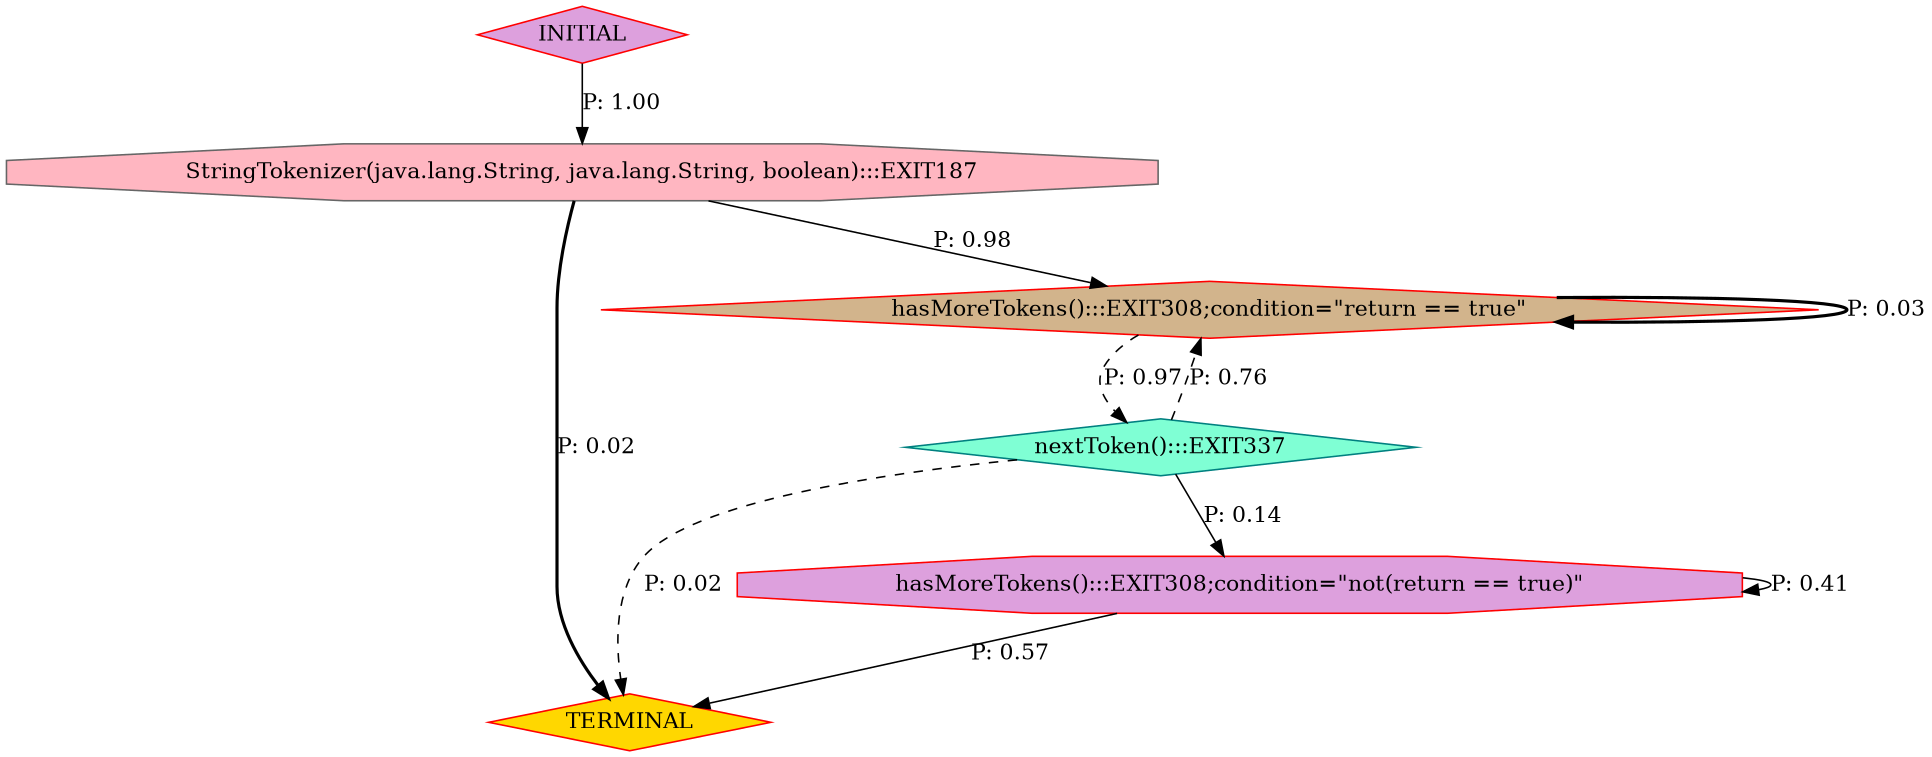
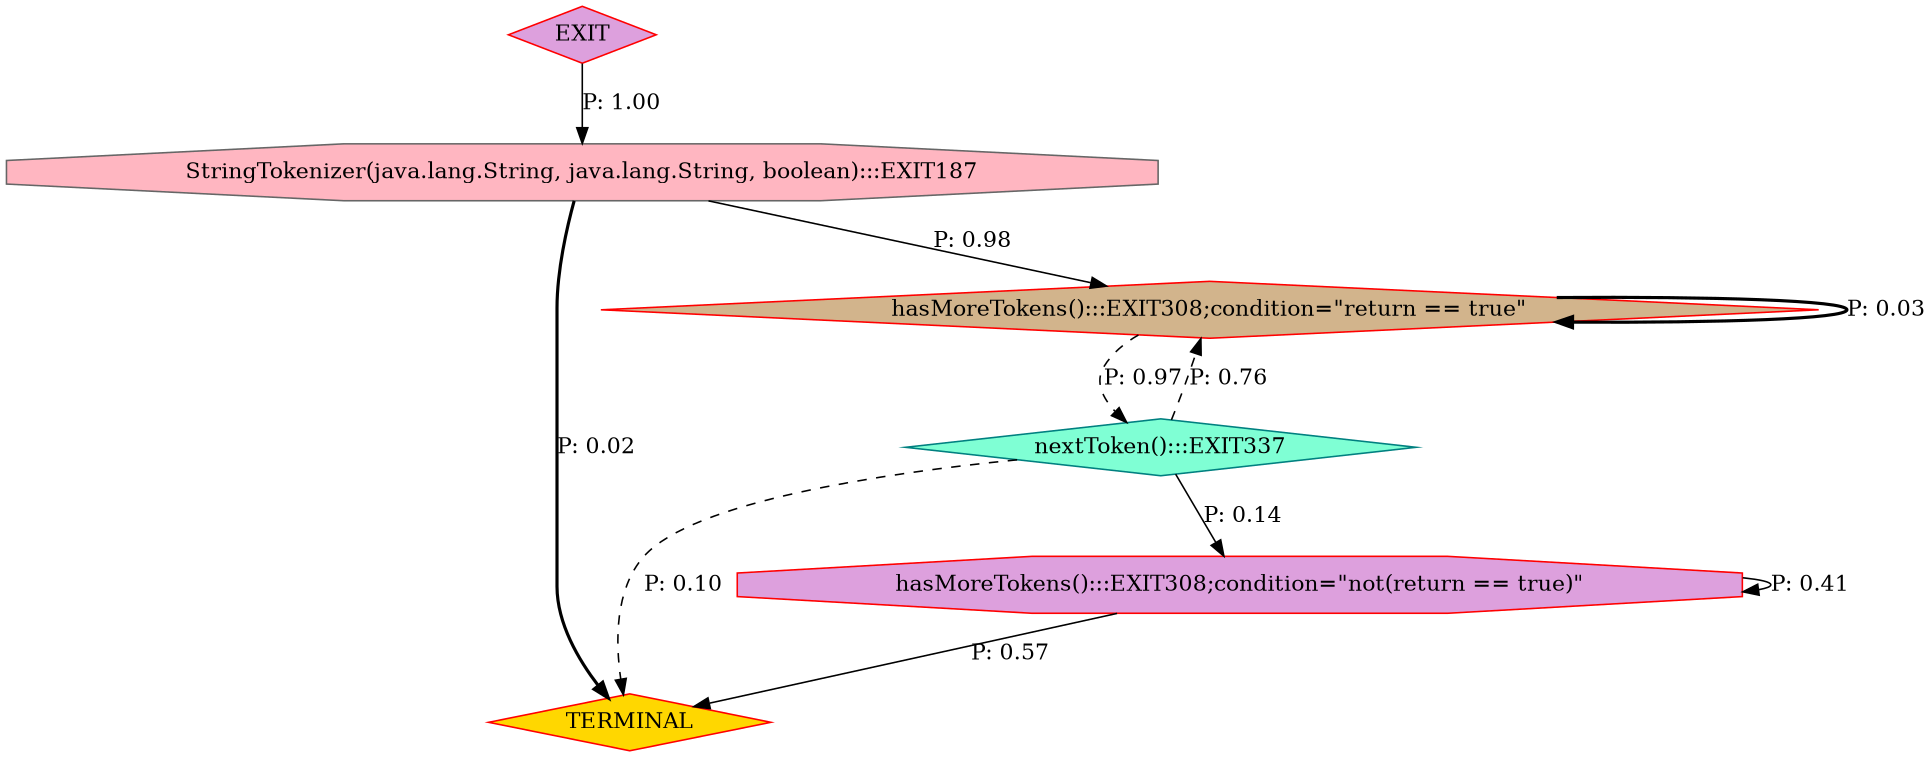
(582, 35) -> (582, 35)
(683, 585) -> (683, 585)
